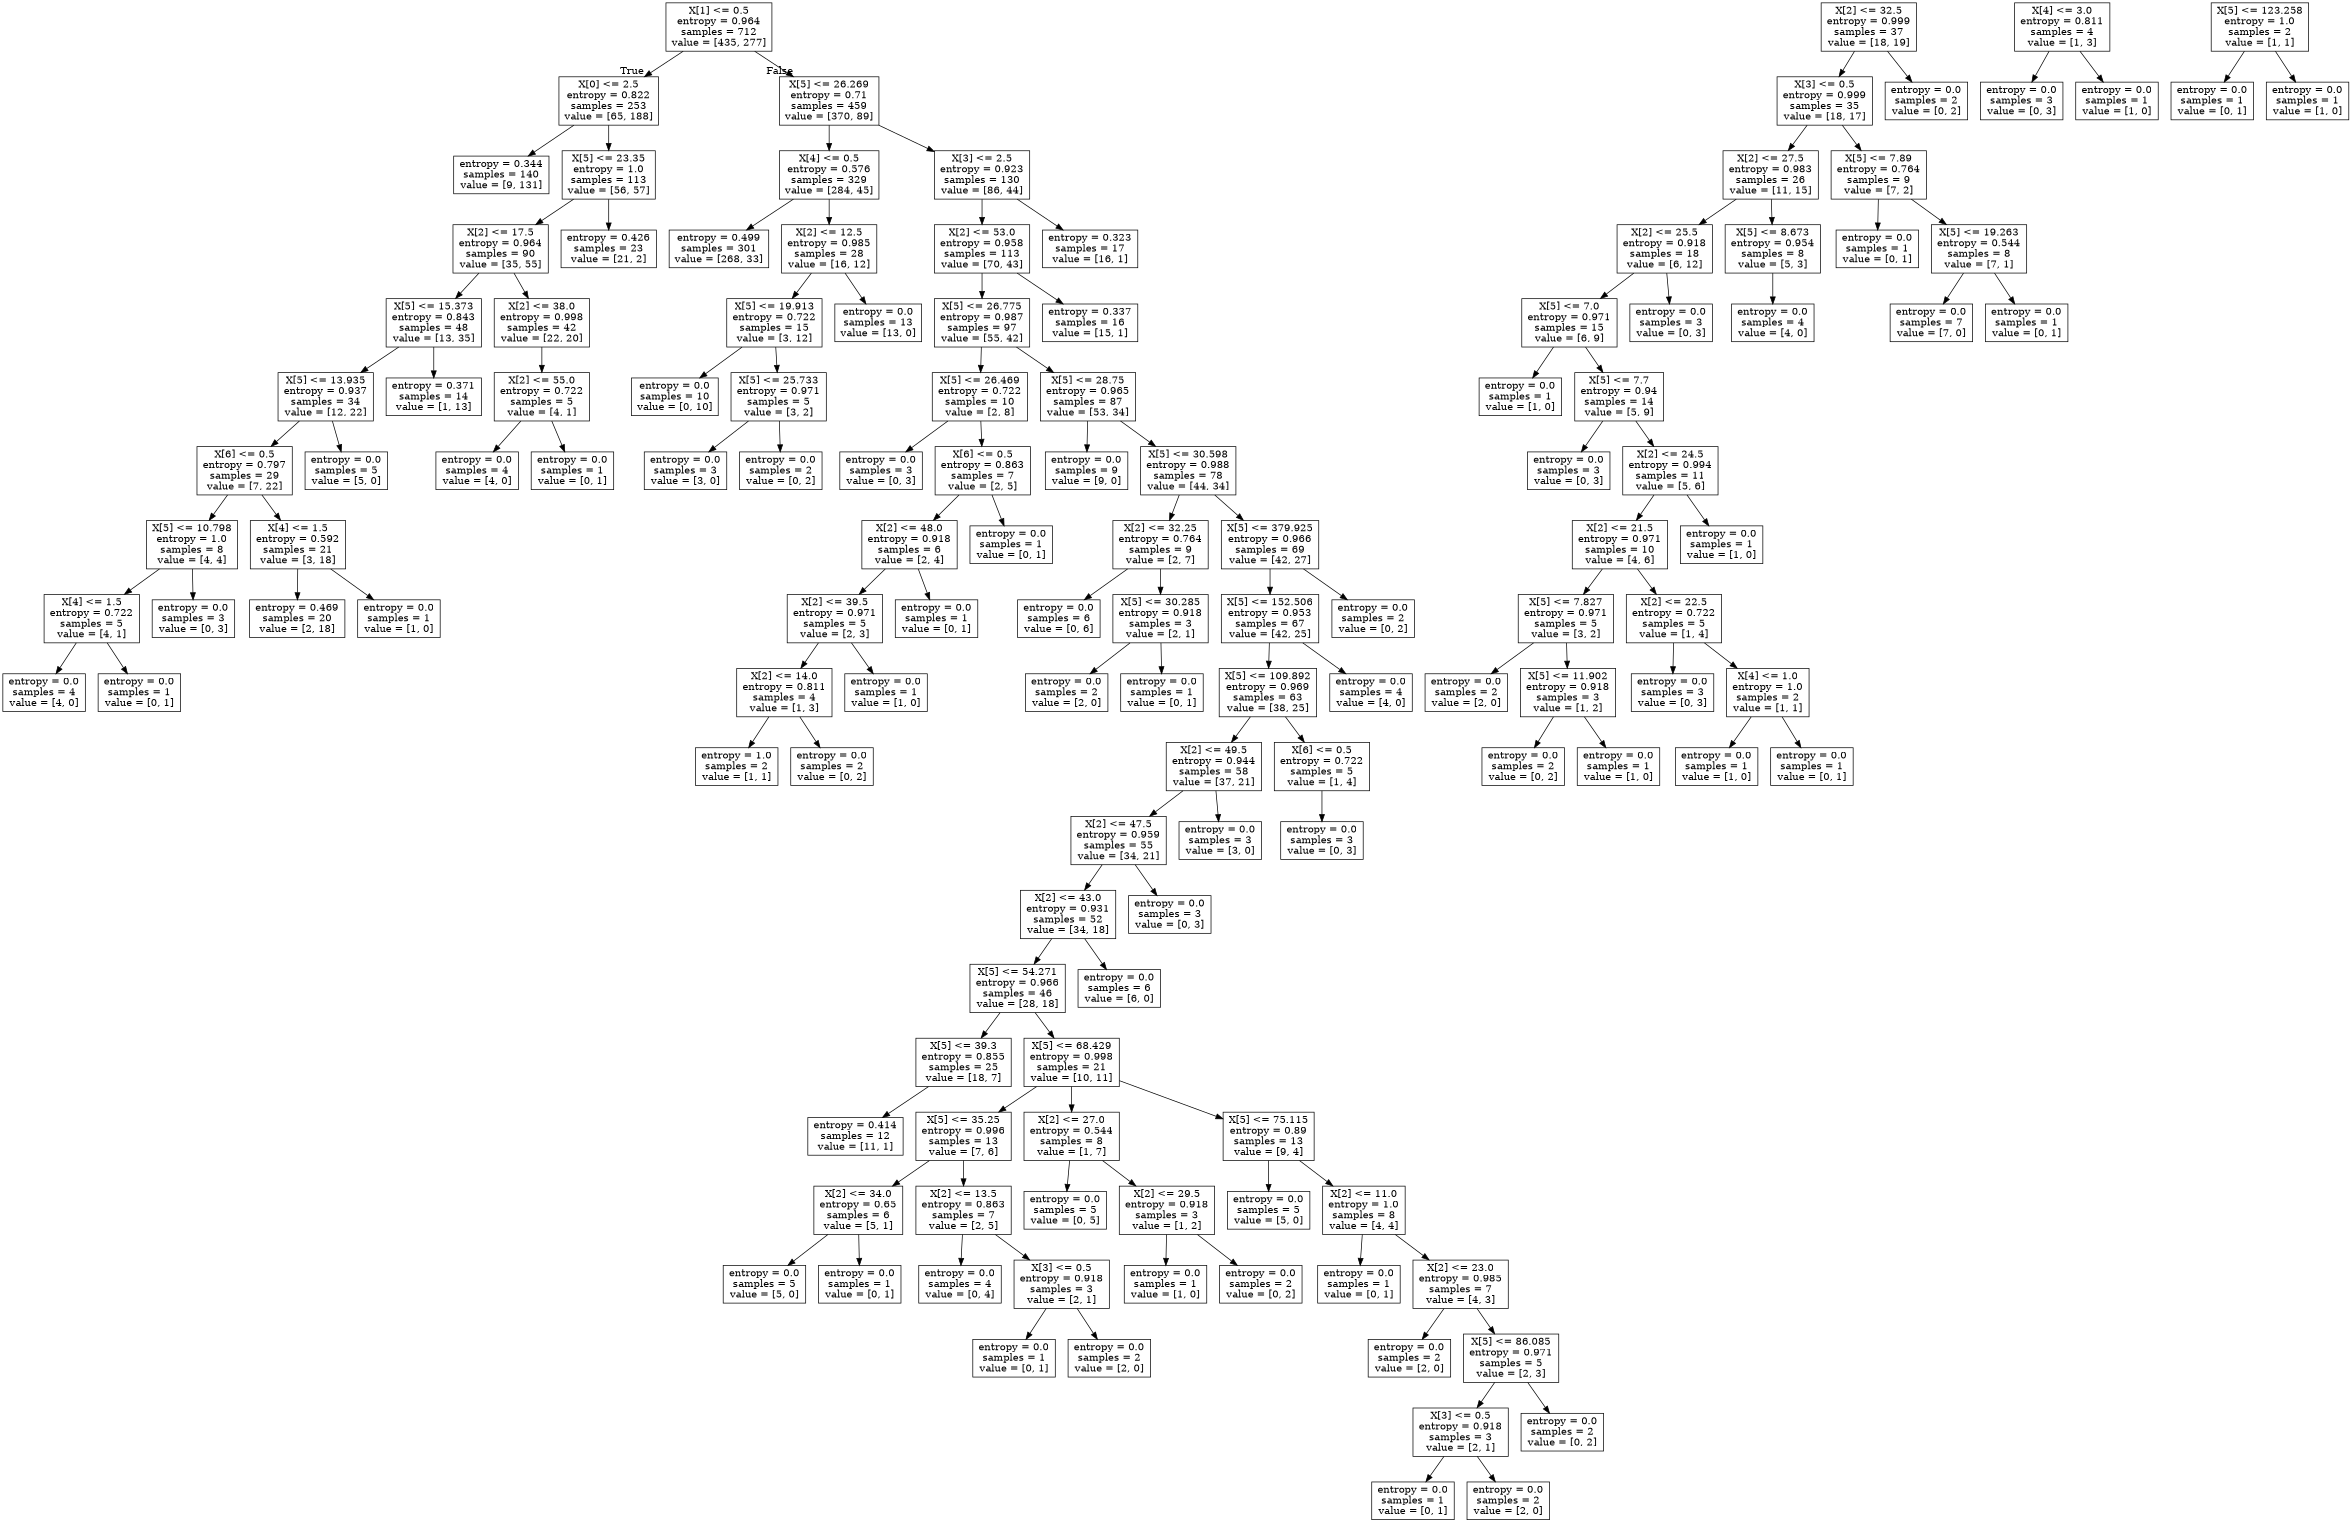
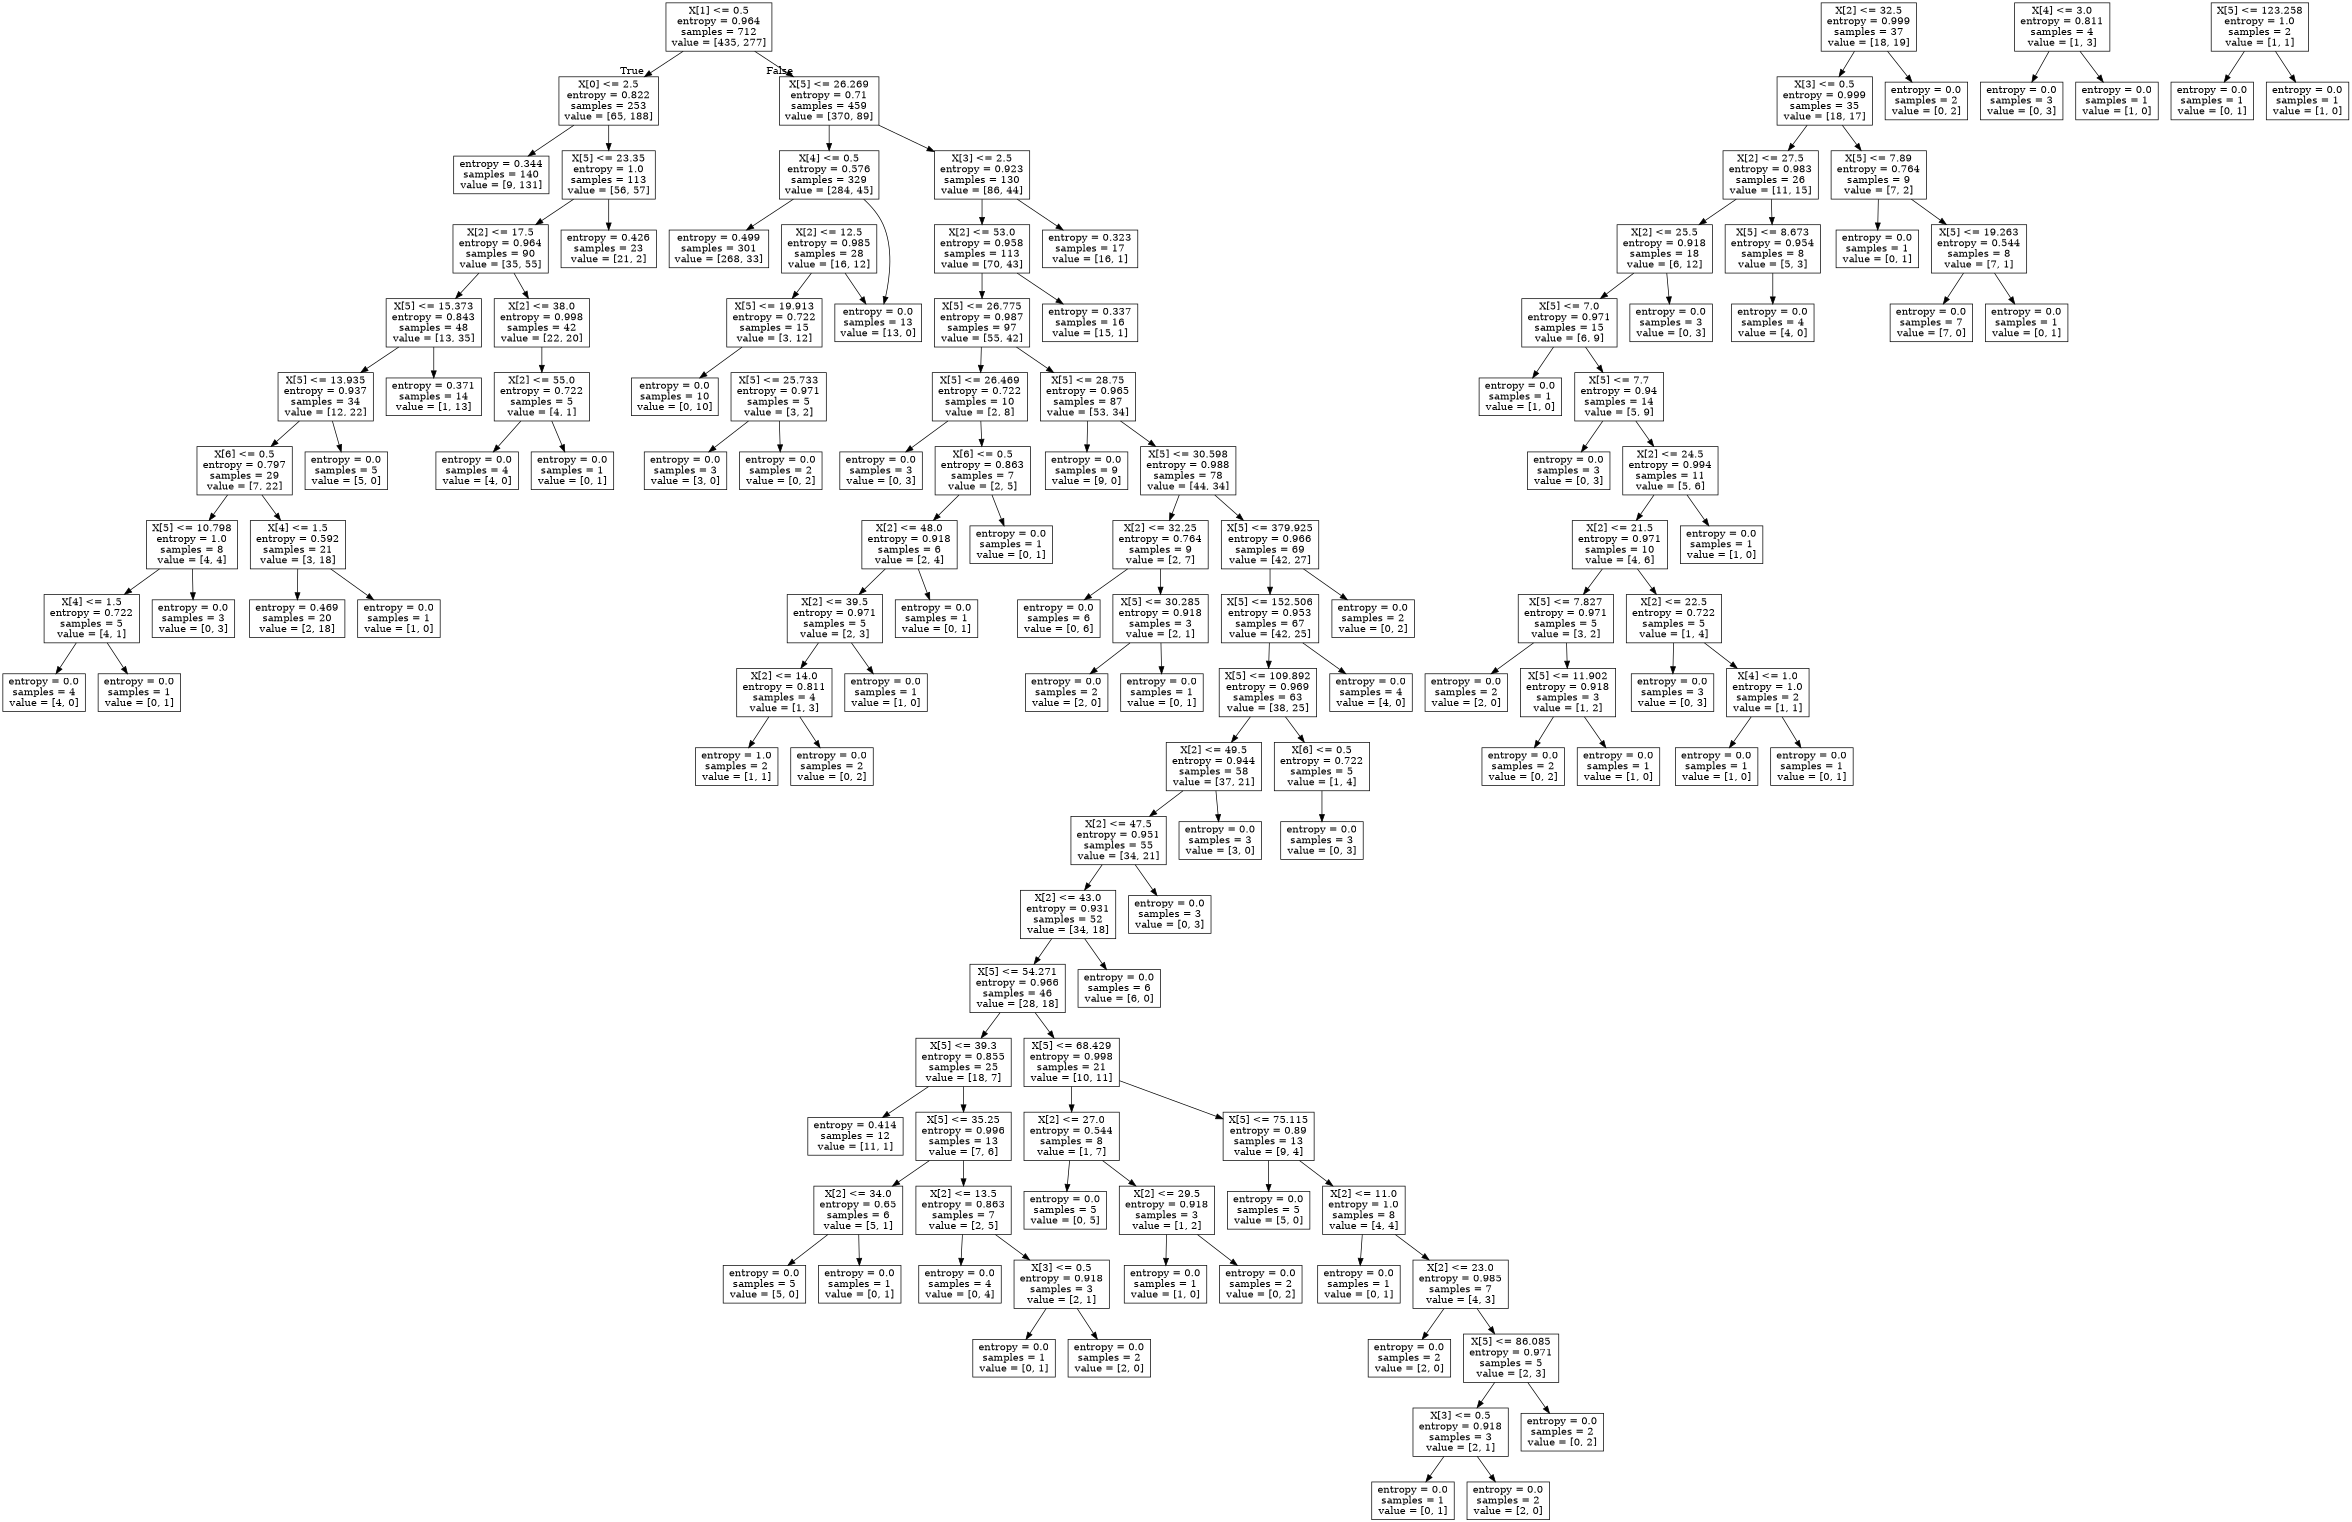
(829, 208) -> (889, 244)
(776, 356) -> none
(1119, 841) -> (1119, 841)
(1021, 1097) -> (964, 1096)
